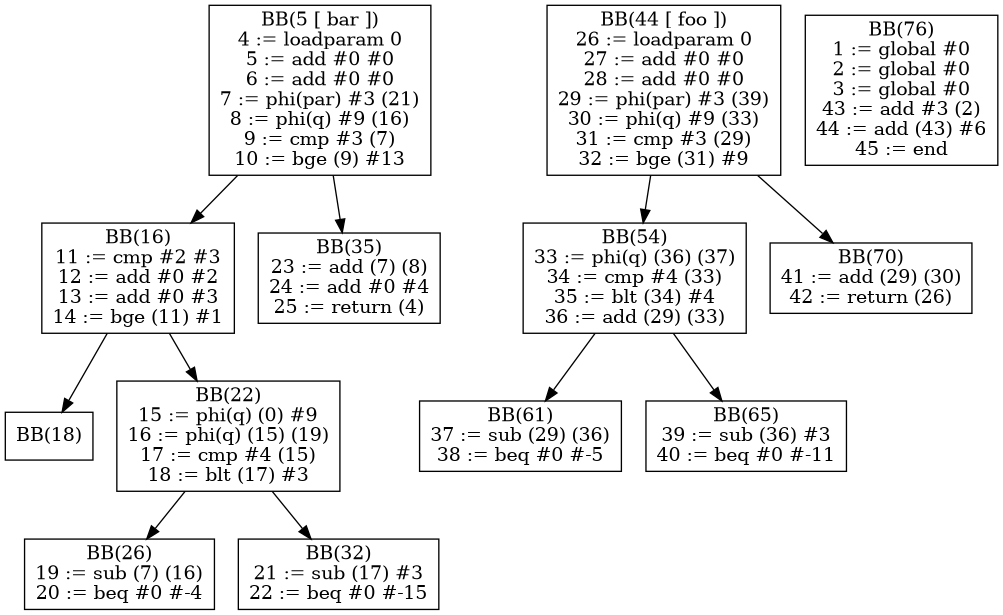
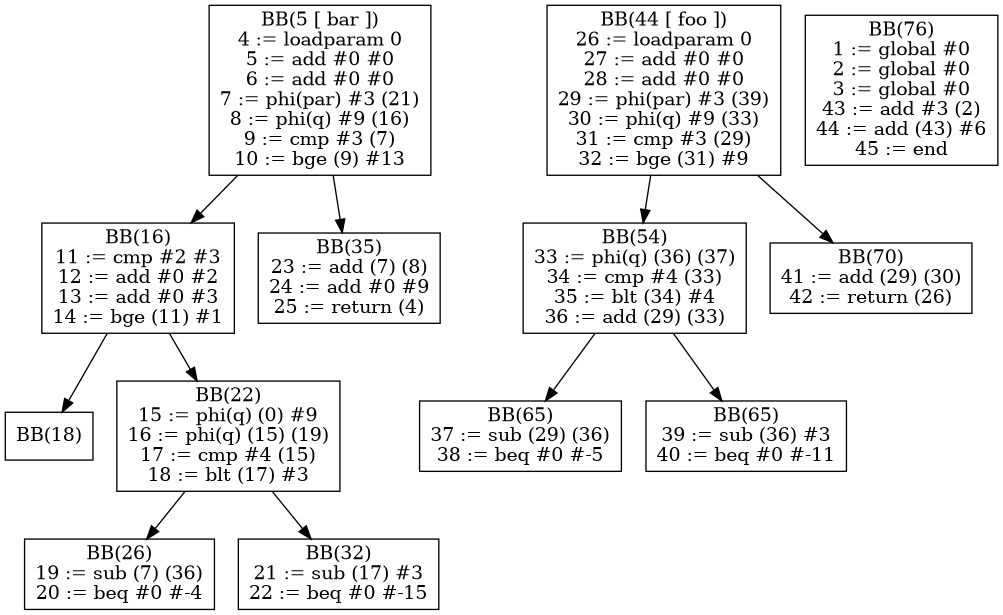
(349, 278) -> (349, 278)
(520, 436) -> (520, 436)
(120, 574) -> (120, 574)
